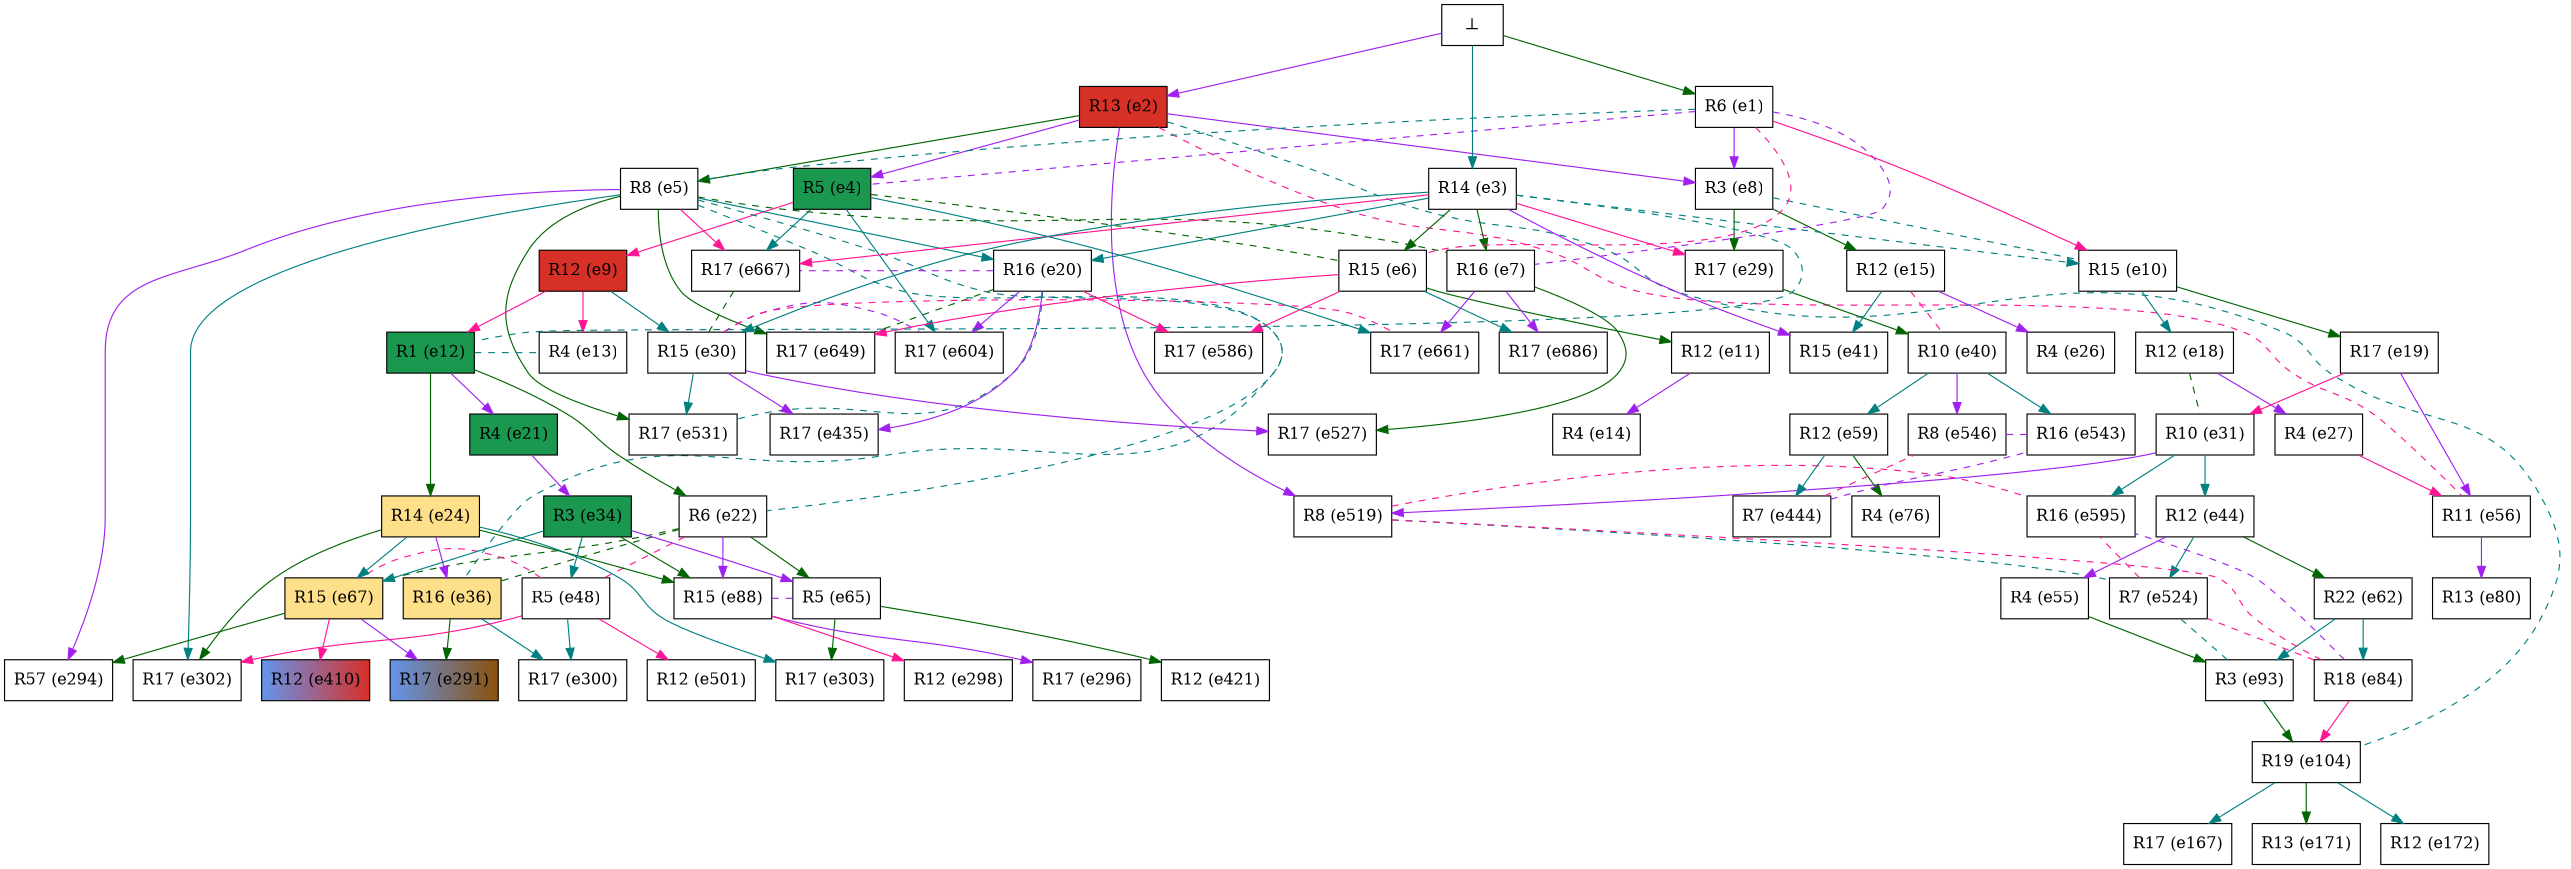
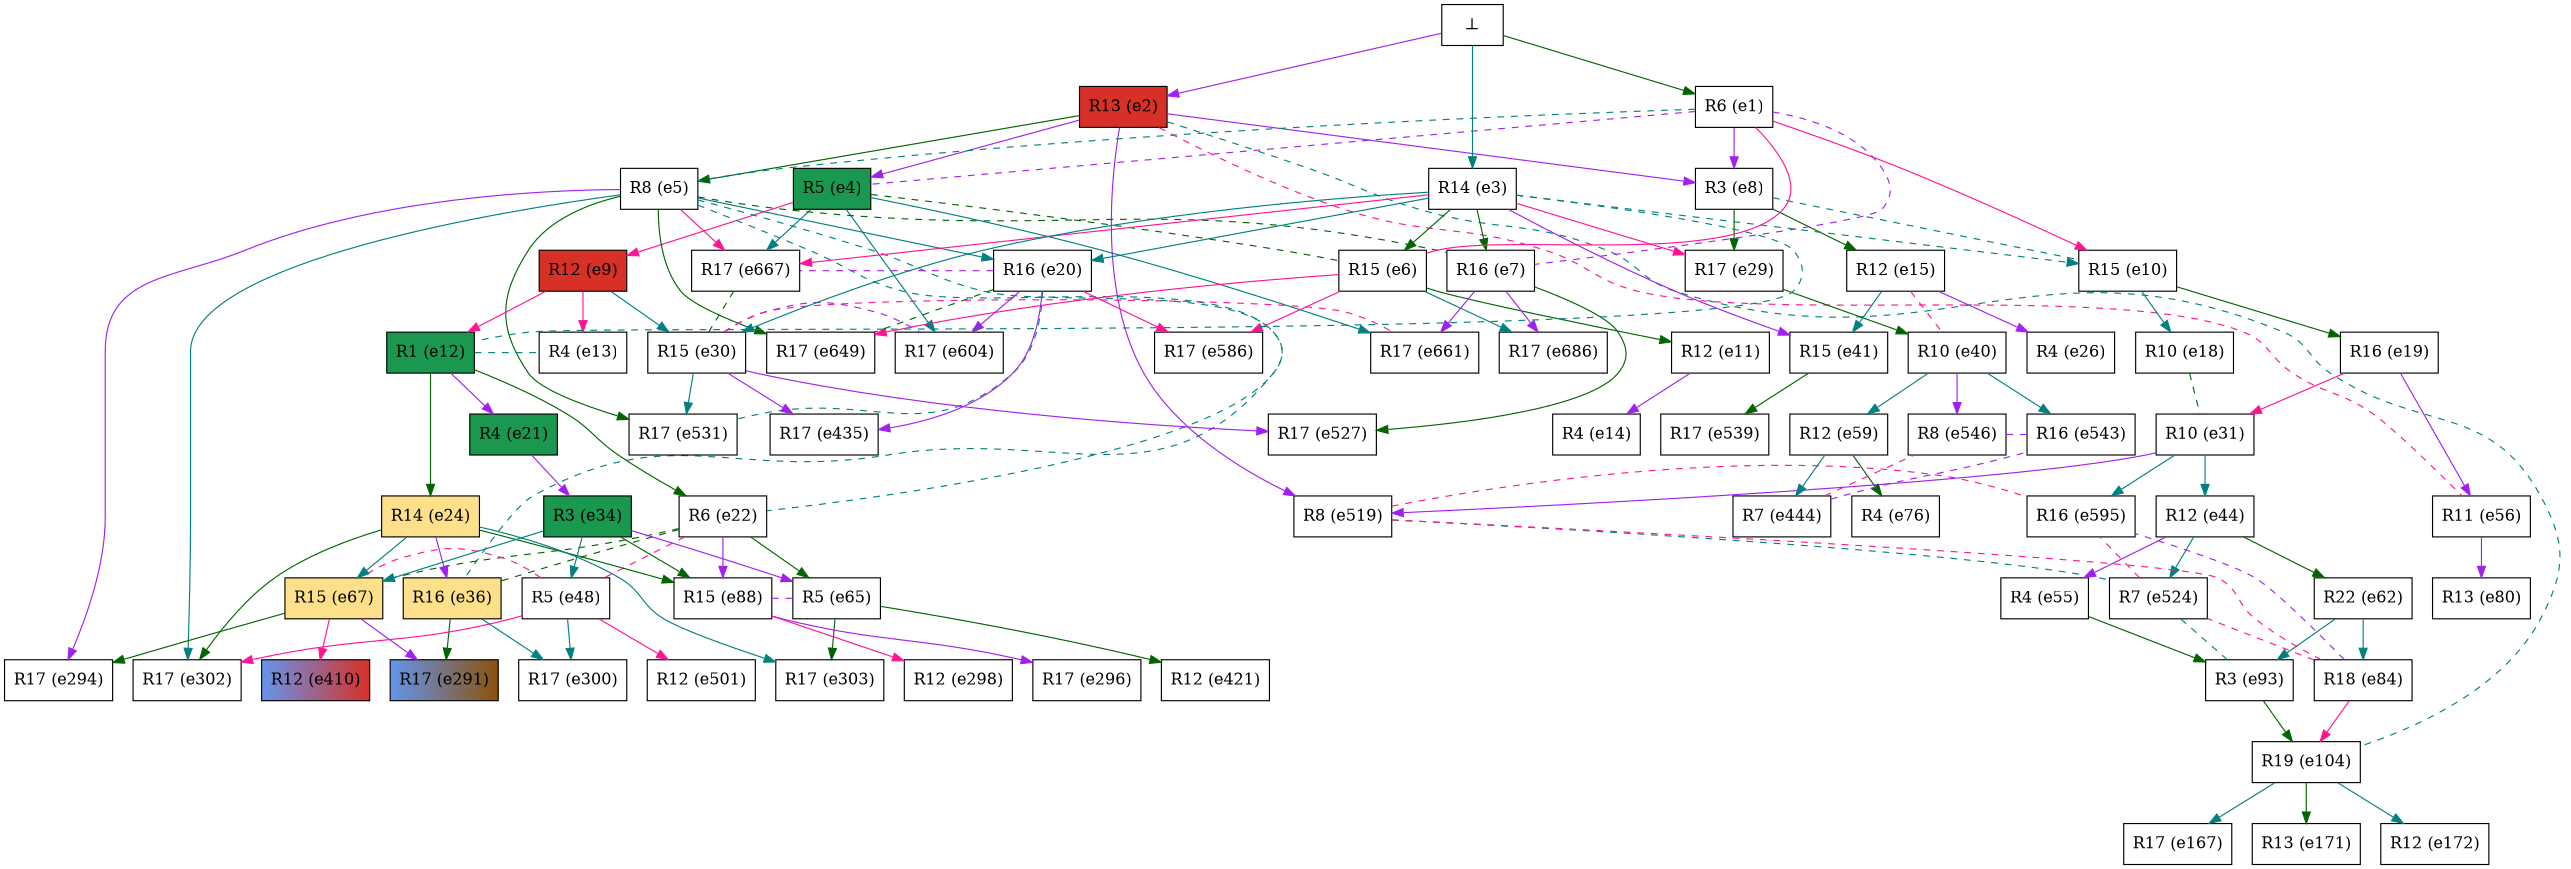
(1621, 245) -> (1621, 245)
(2185, 353) -> (2185, 353)
(2389, 353) -> (2389, 353)
none -> (1715, 435)
(2319, 435) -> none
(59, 680) -> (59, 680)
